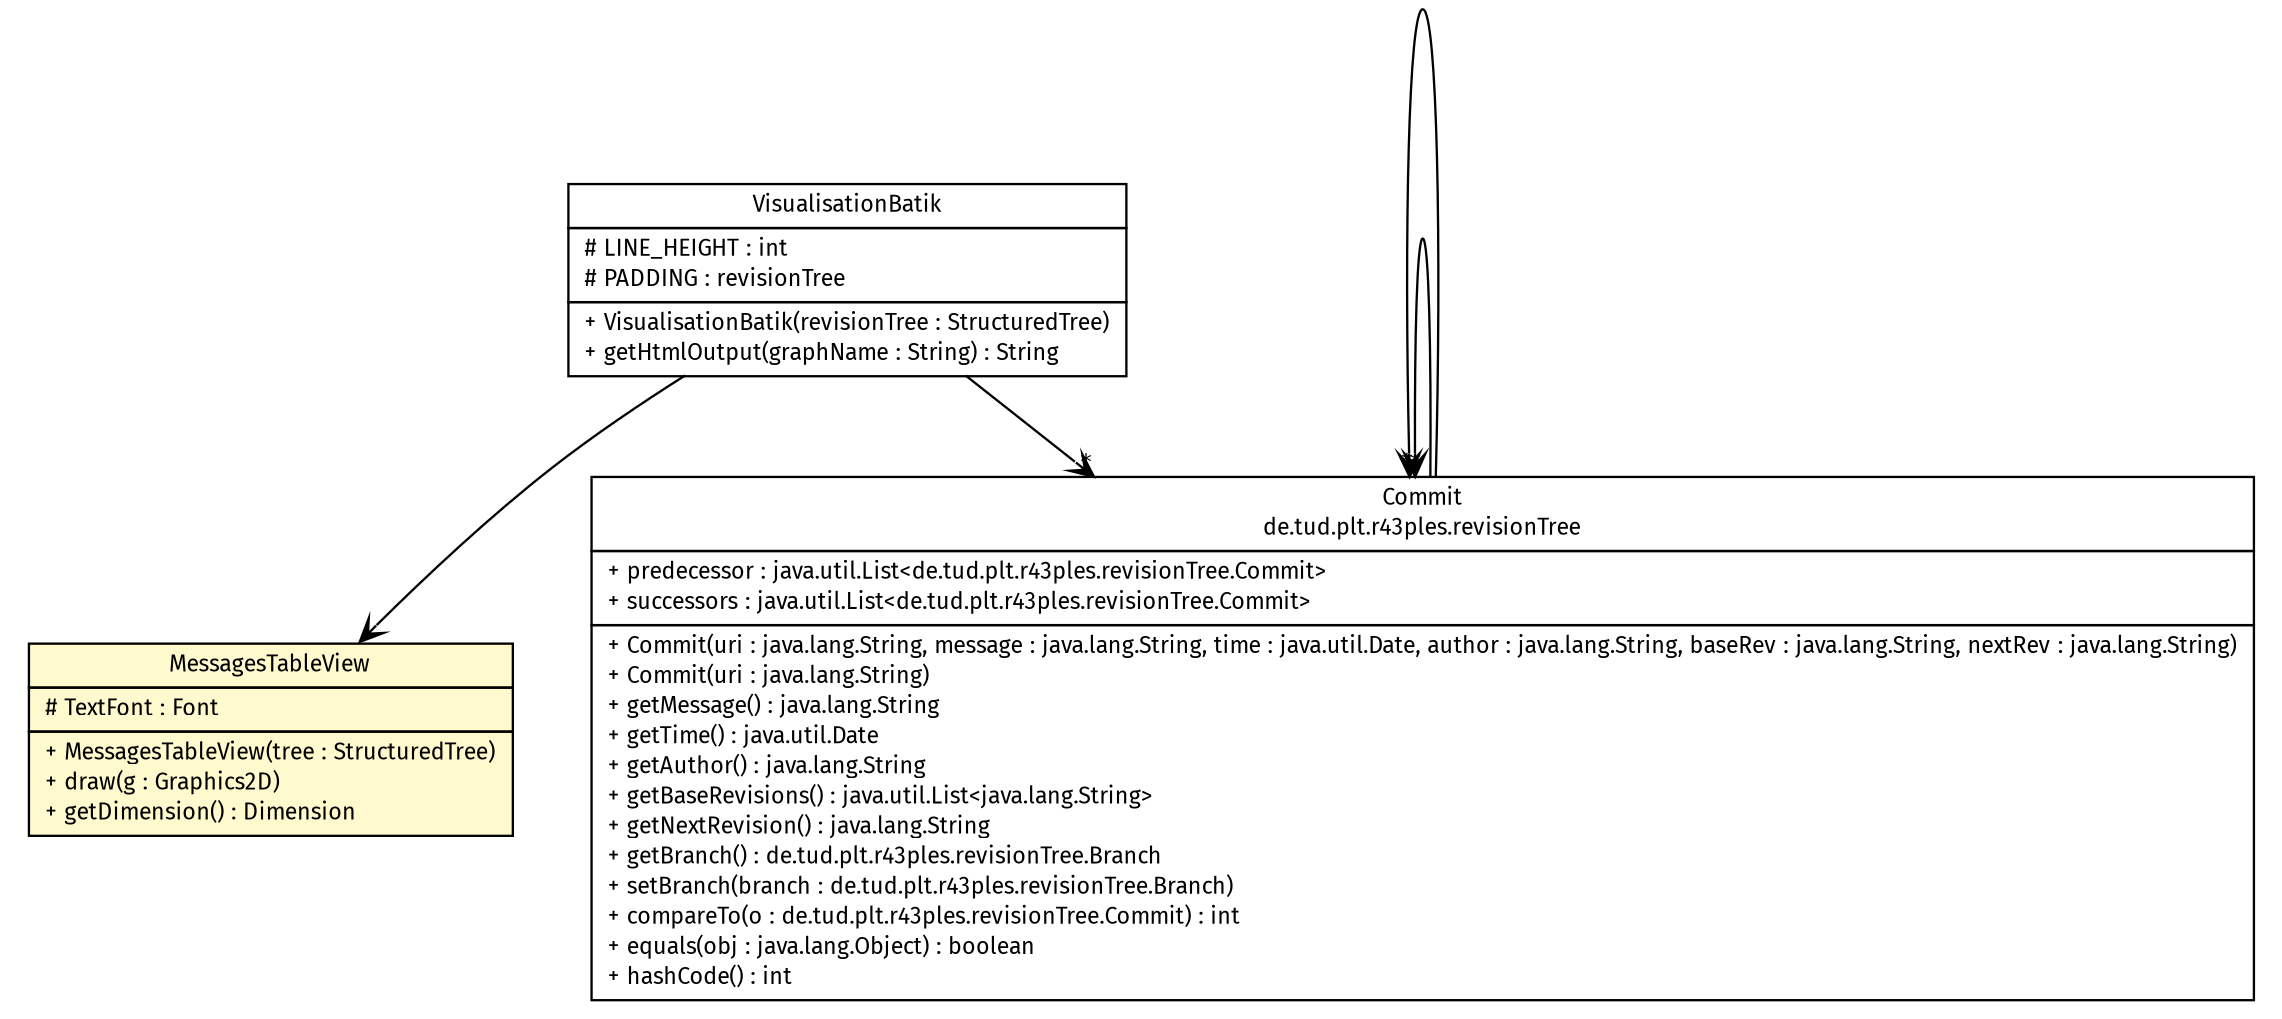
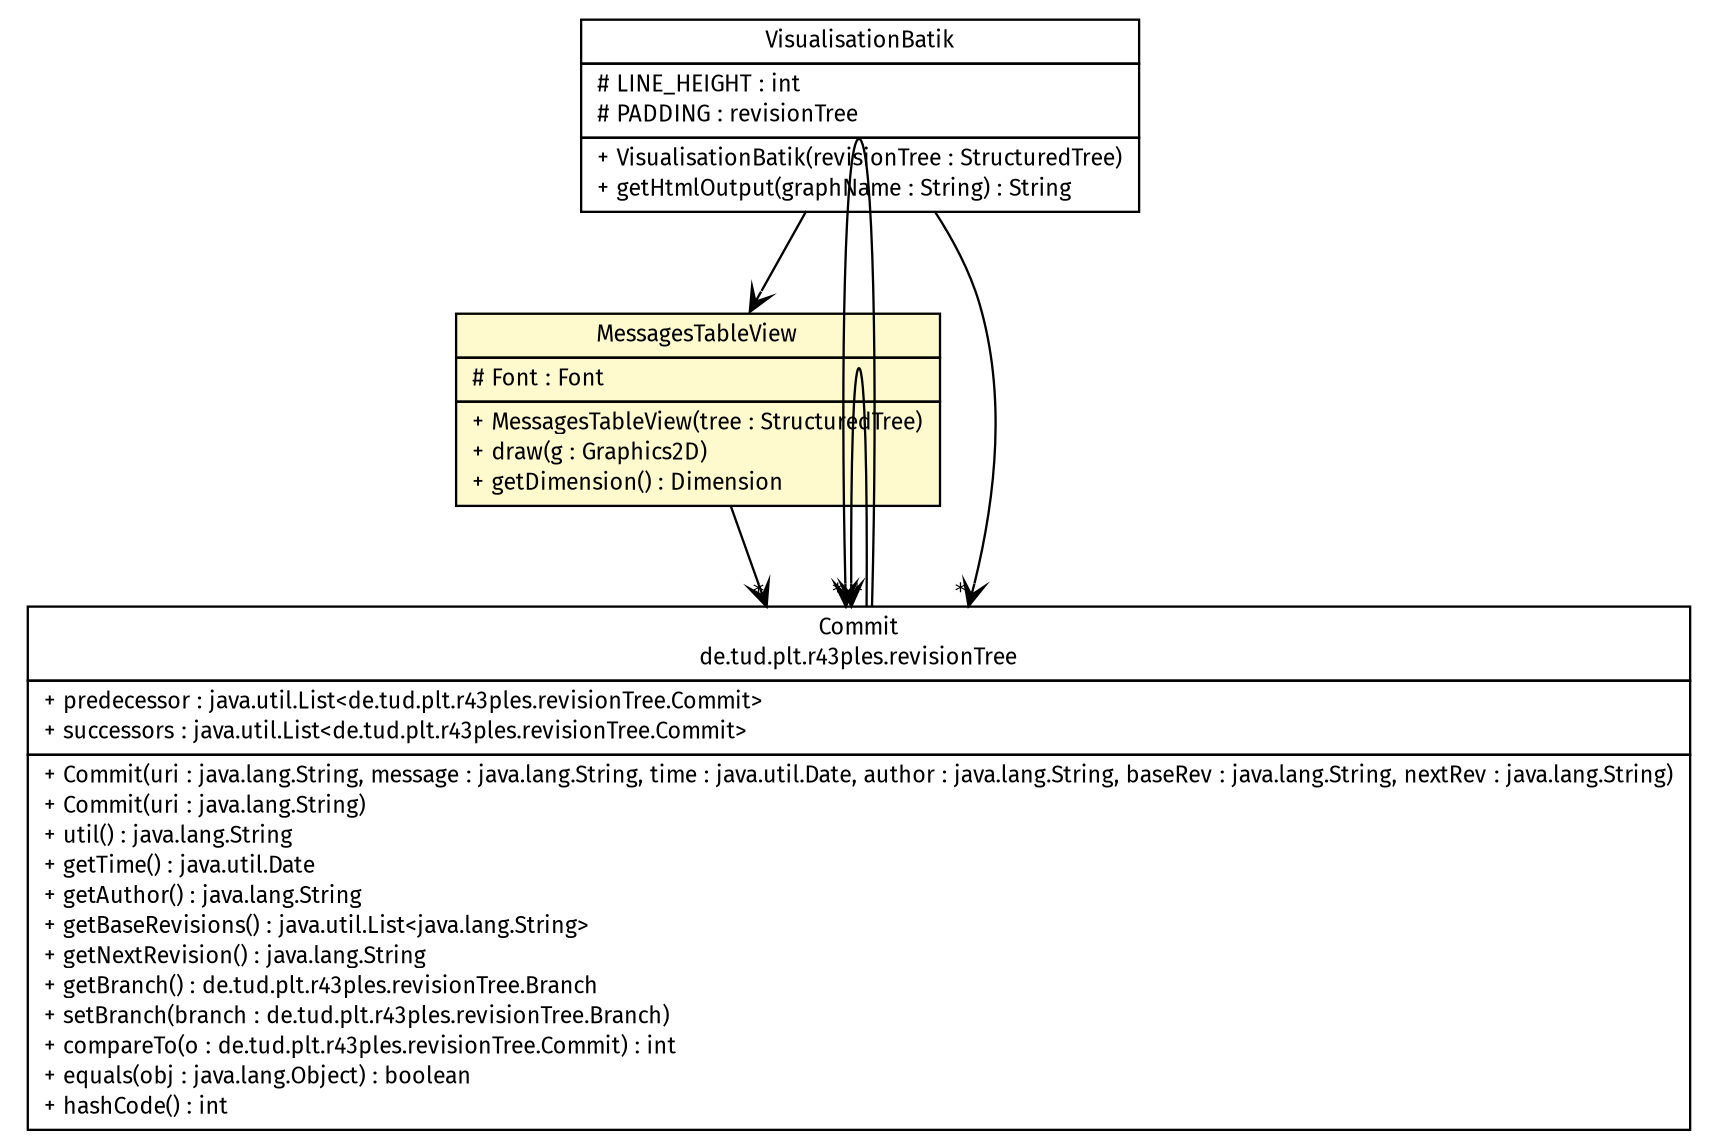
none -> (745, 545)
(774, 706) -> (169, 836)
(133, 708) -> (539, 379)
